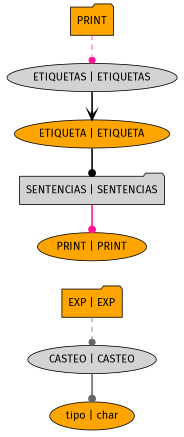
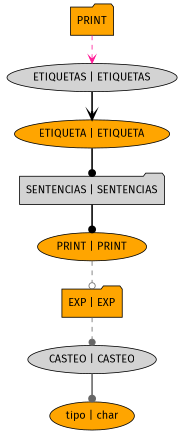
(92, 46) -> (92, 46)
(92, 215) -> (92, 215)
none -> (92, 272)
